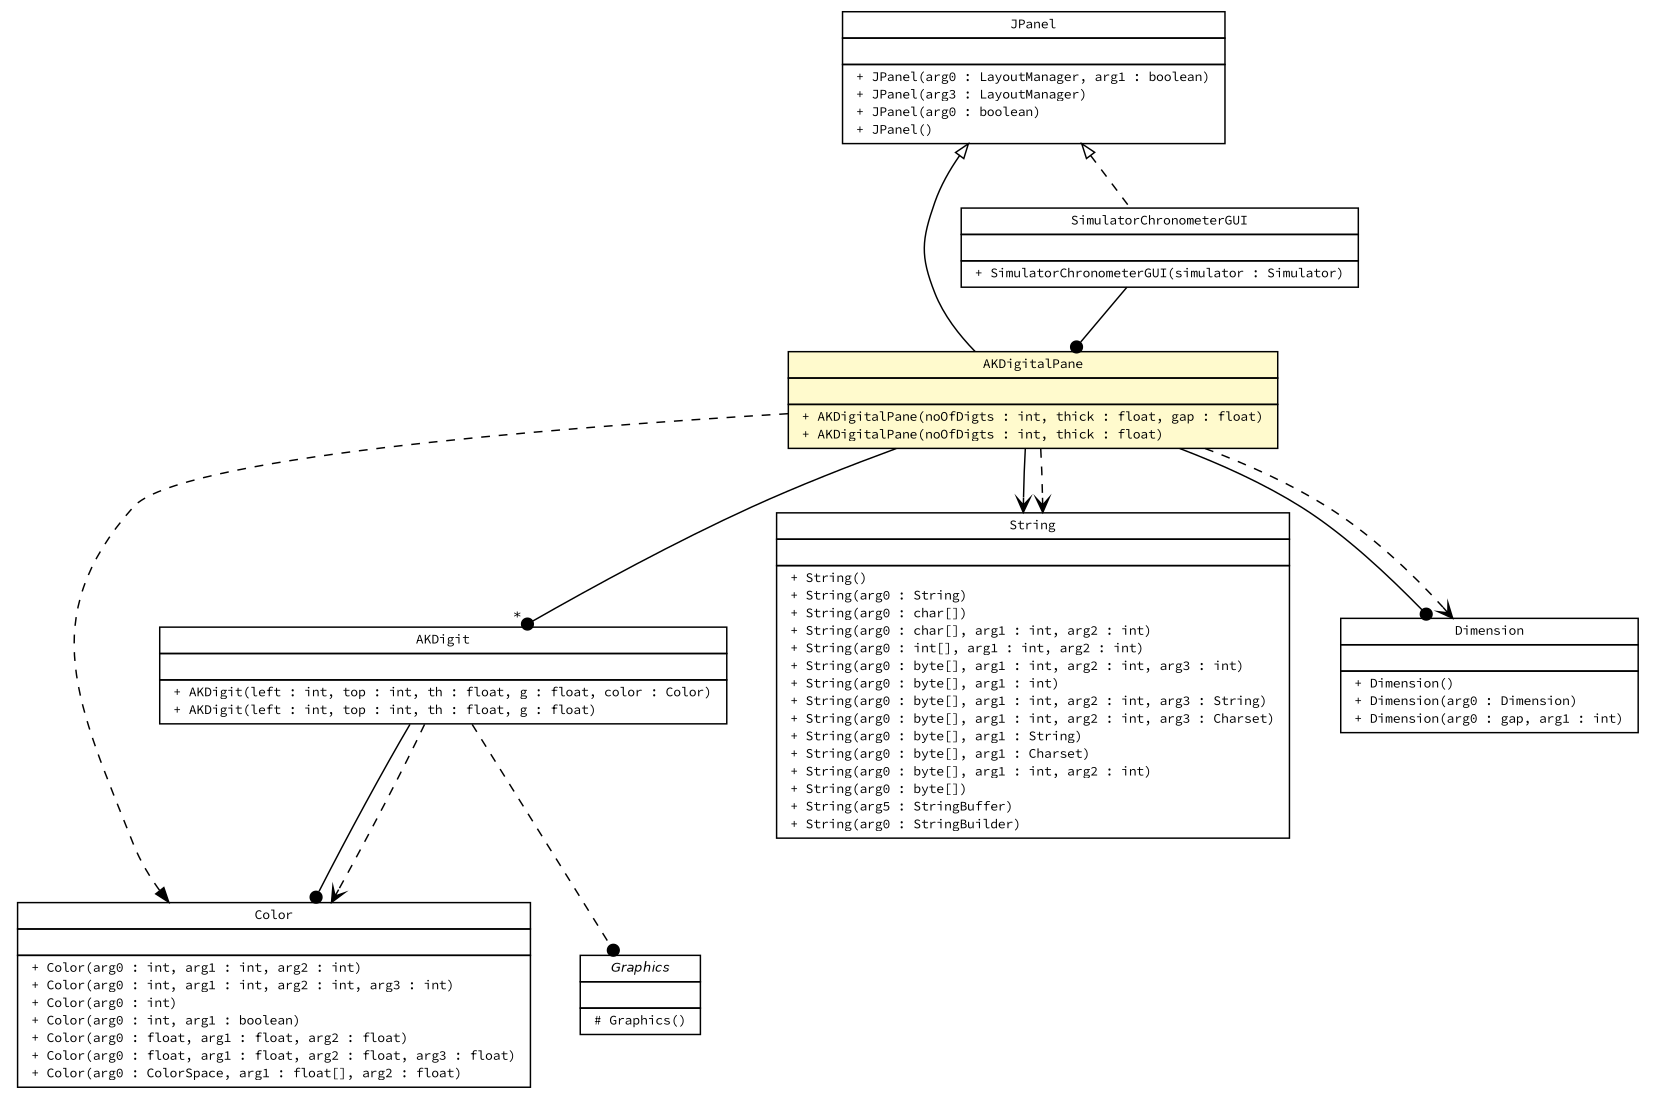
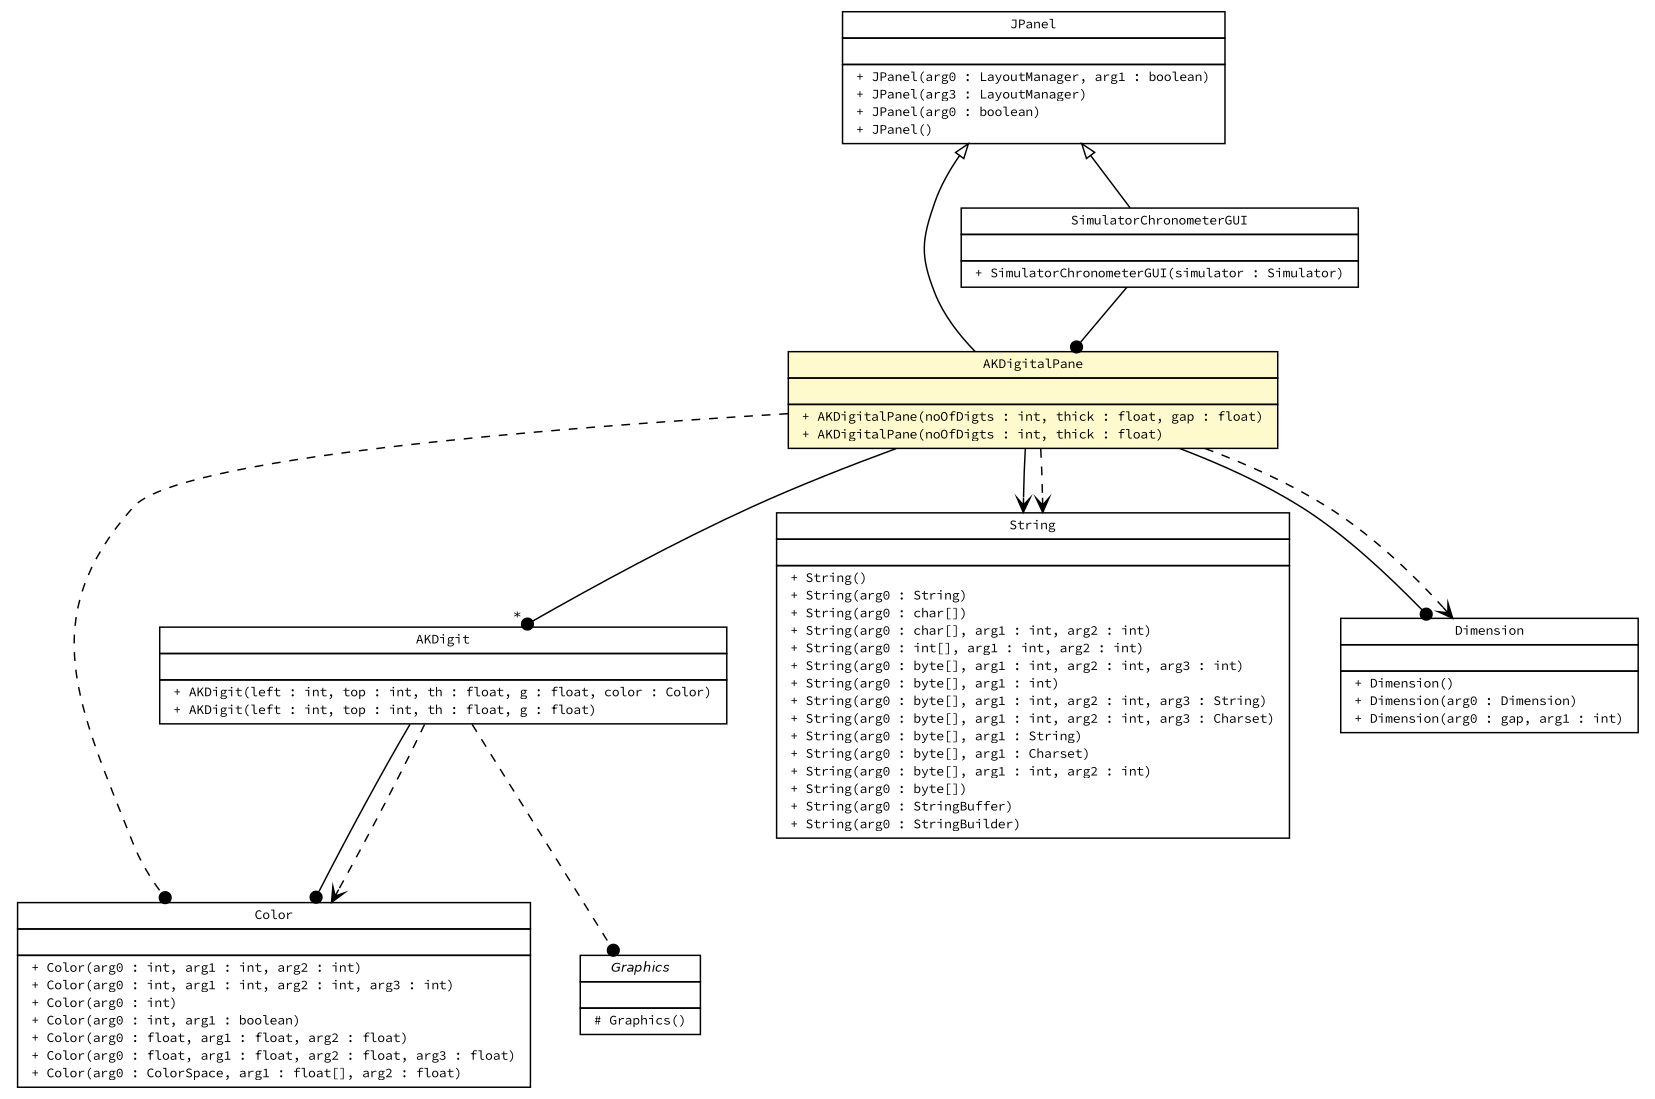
(1110, 182) -> (1110, 182)
(249, 468) -> (249, 468)
(902, 807) -> (902, 807)
